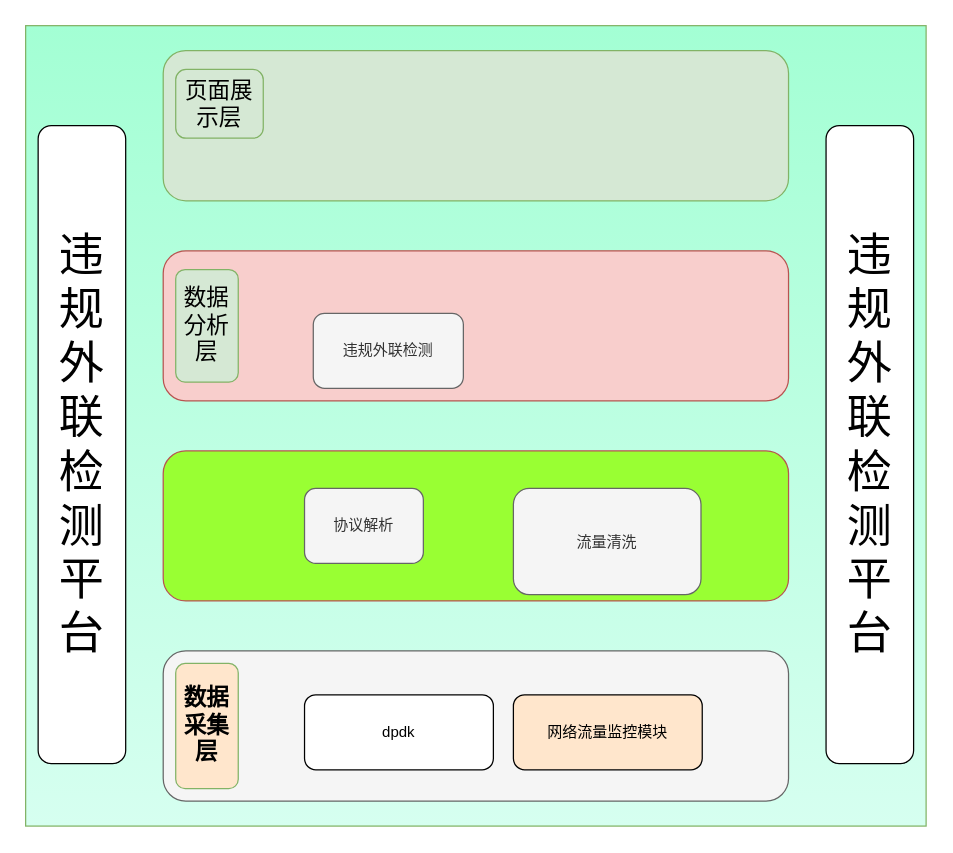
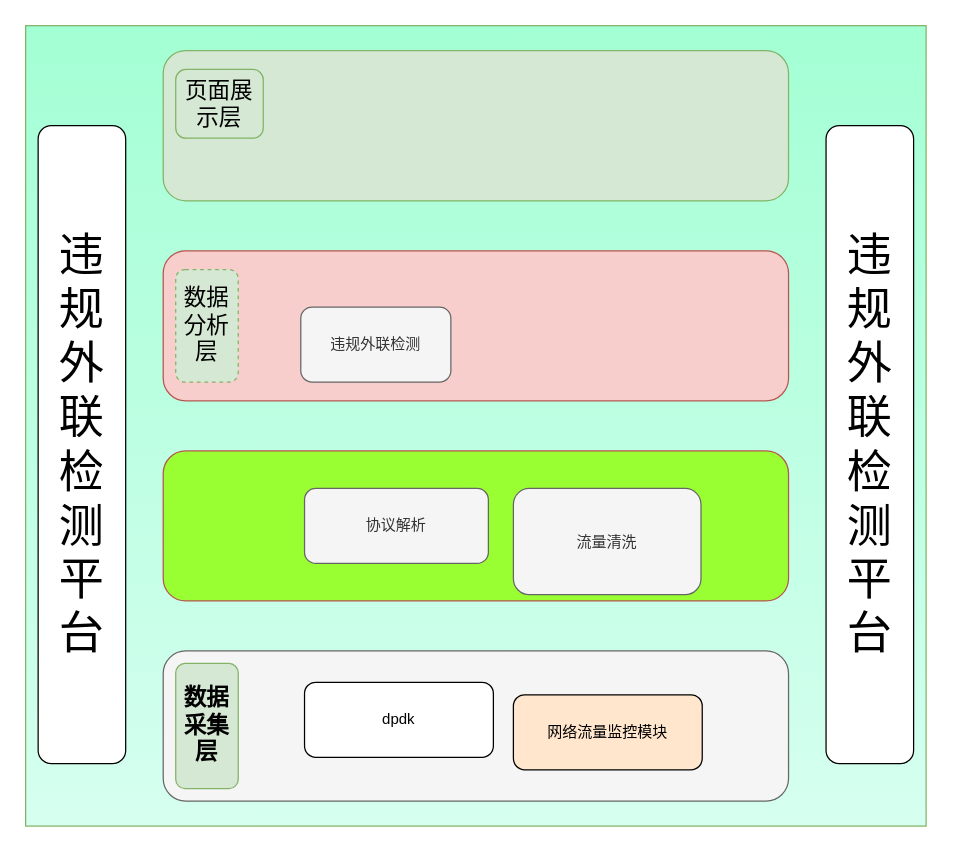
(207, 326) -> (207, 326)
(388, 351) -> (376, 344)
(364, 526) -> (396, 526)
(207, 726) -> (207, 726)
(399, 732) -> (399, 719)
